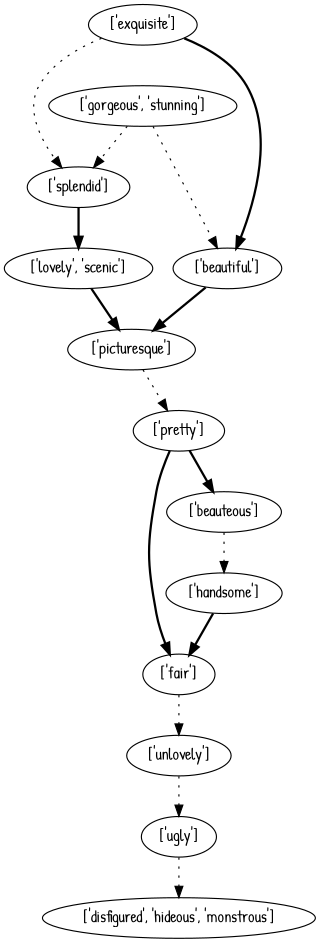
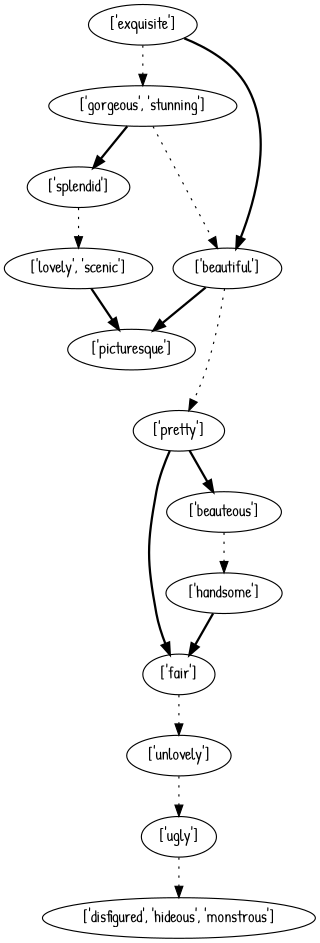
(39, 85) -> (143, 60)
(114, 142) -> (114, 142)
(79, 222) -> (79, 222)
(152, 385) -> (213, 346)
